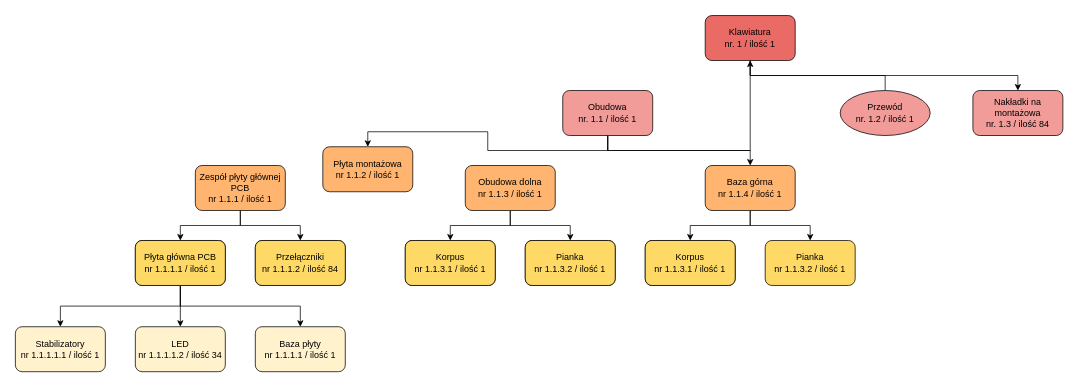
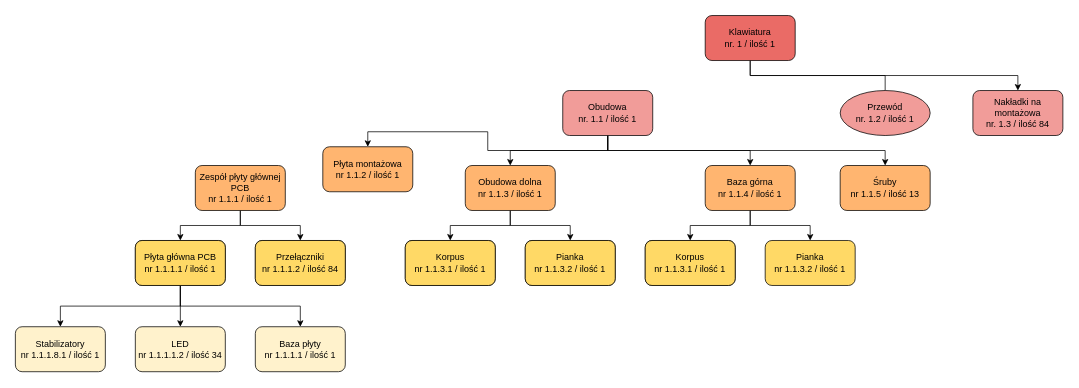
(750, 113) -> (510, 157)
none -> (823, 150)
none -> (885, 188)
(60, 349) -> (60, 349)
